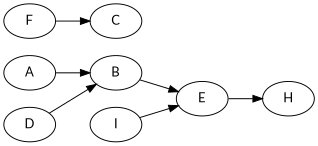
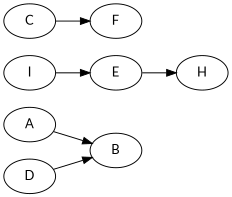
(68, 21) -> (68, 21)
(155, 84) -> none
